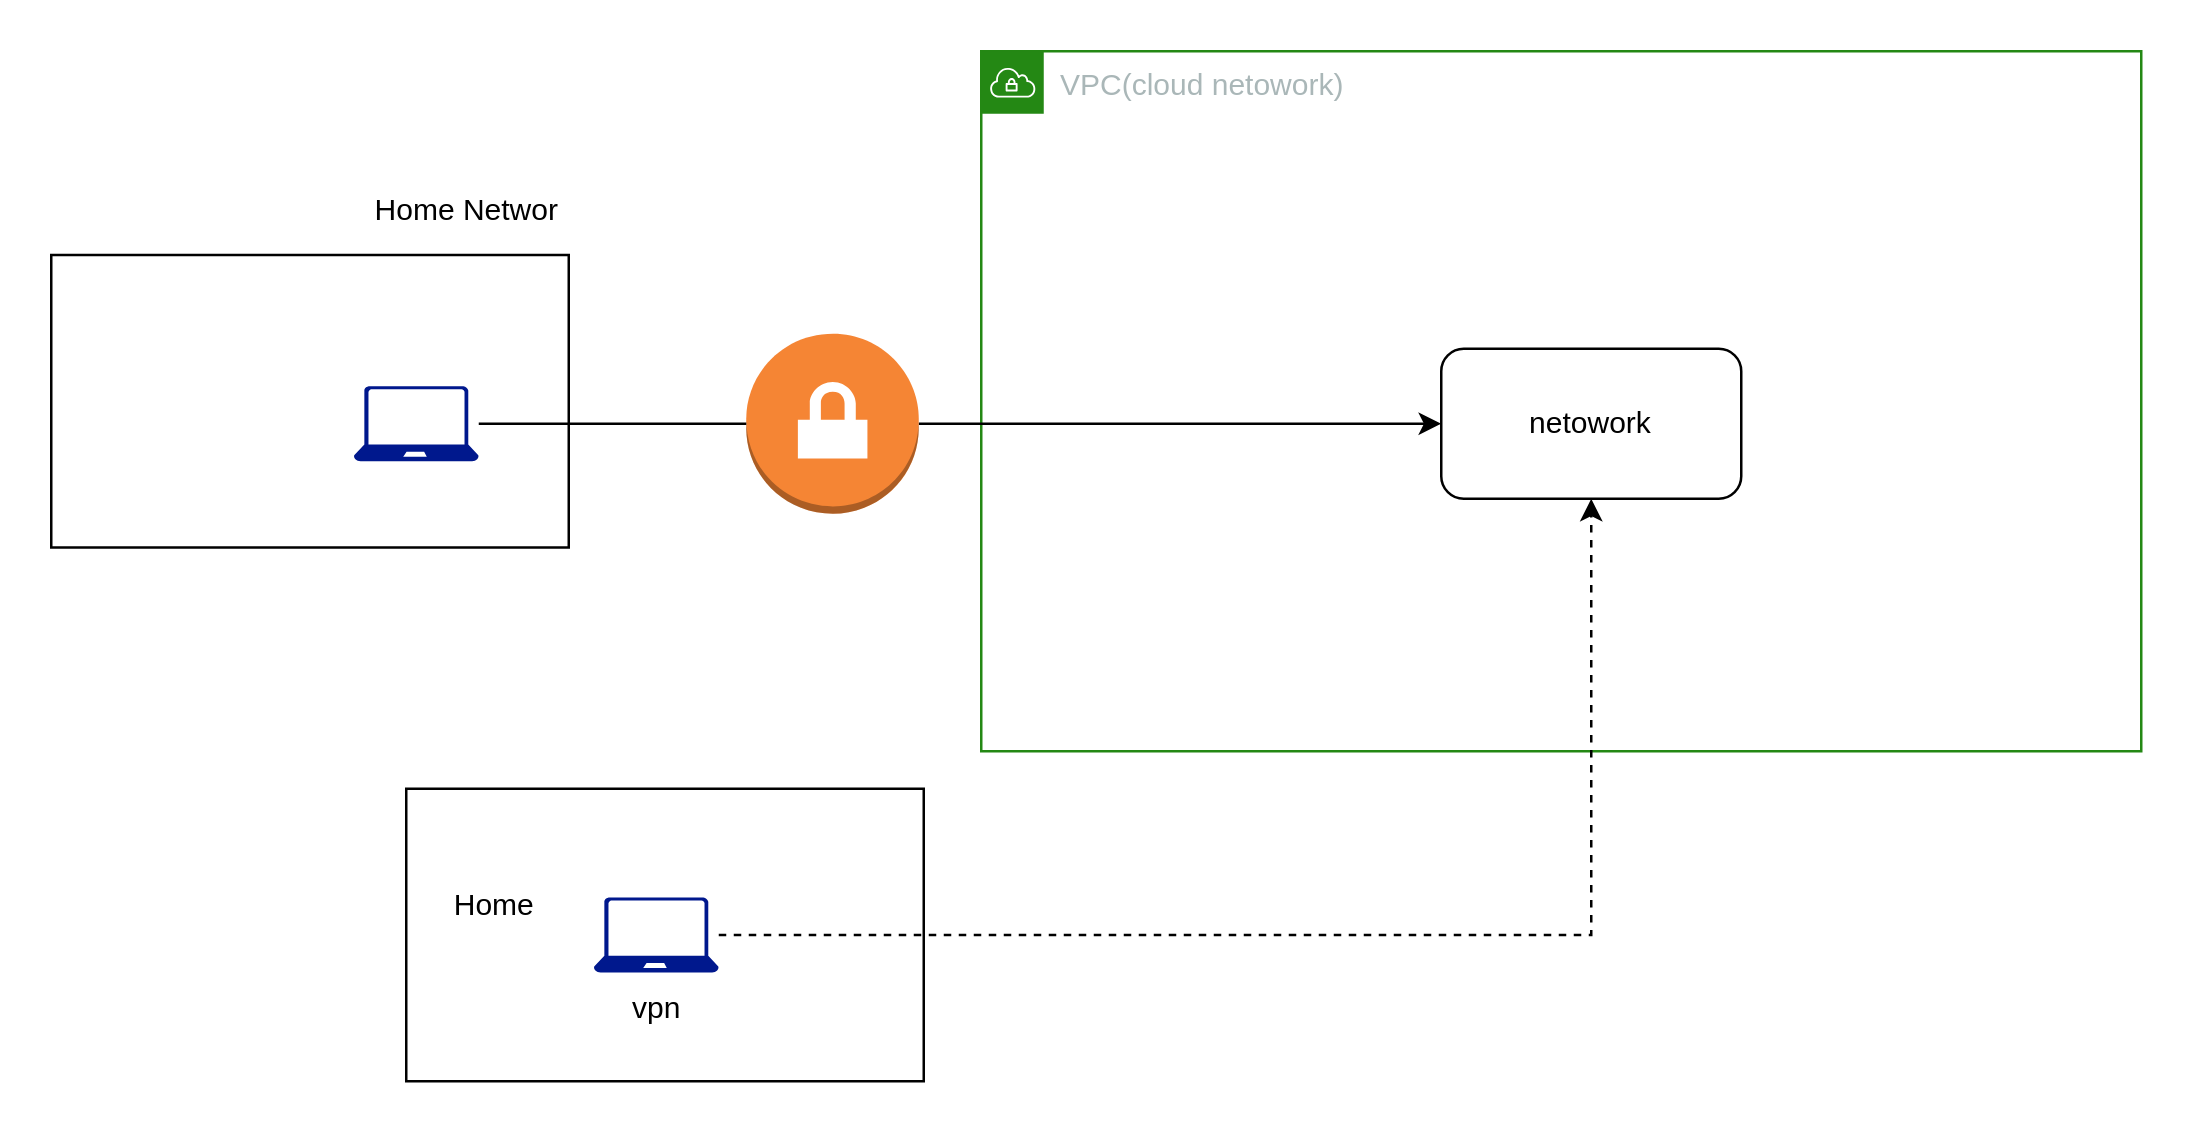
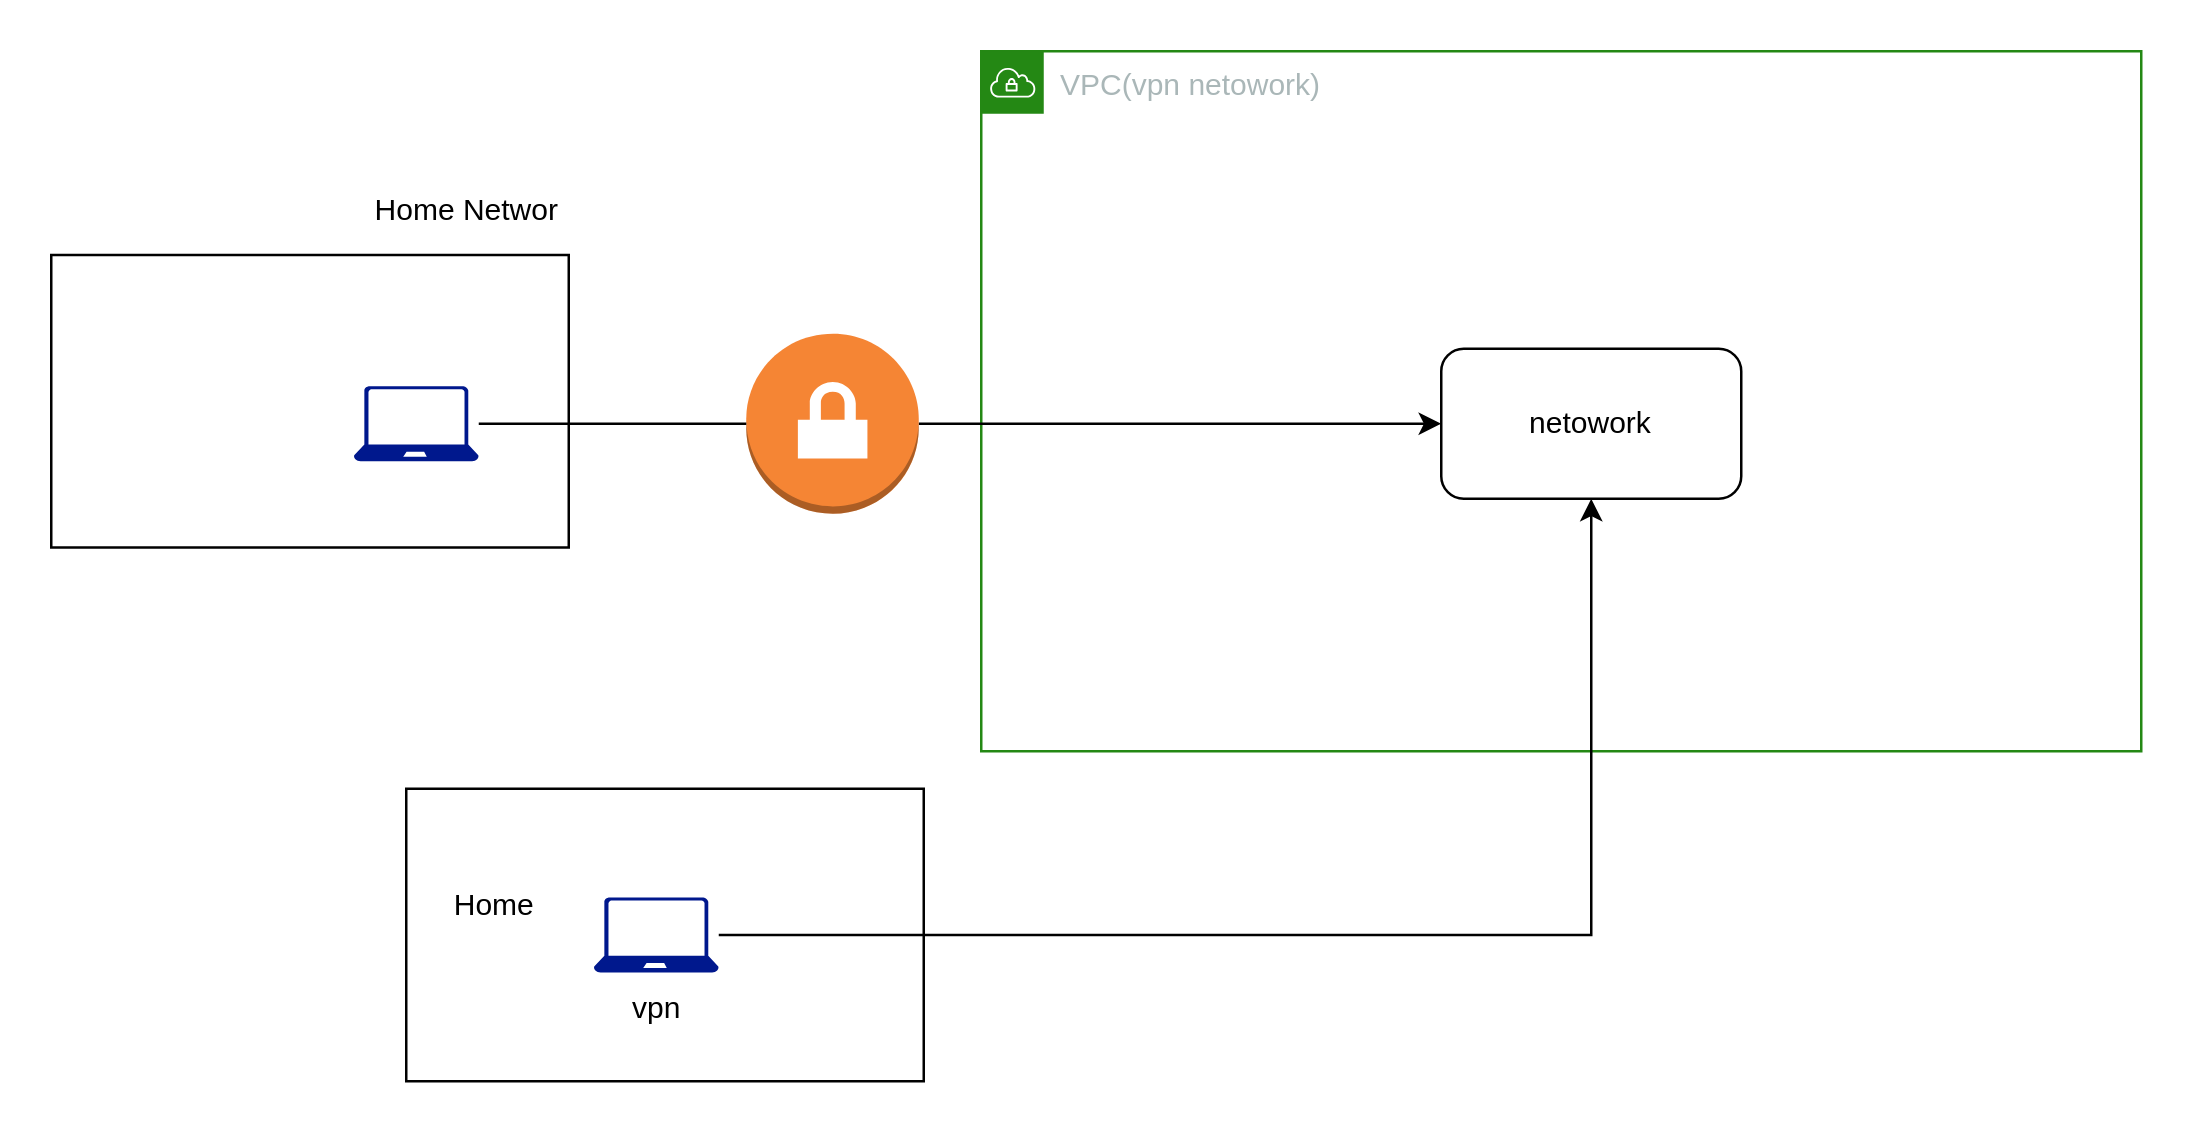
(1213, 87) -> (1200, 87)
(1245, 935) -> (1245, 935)
